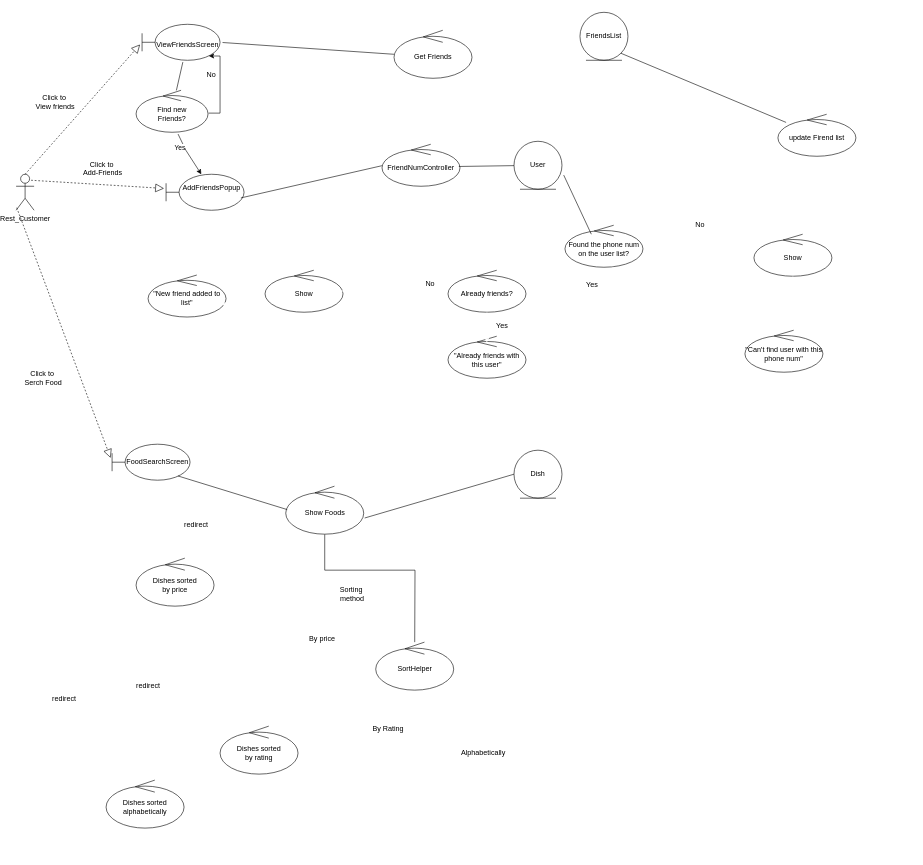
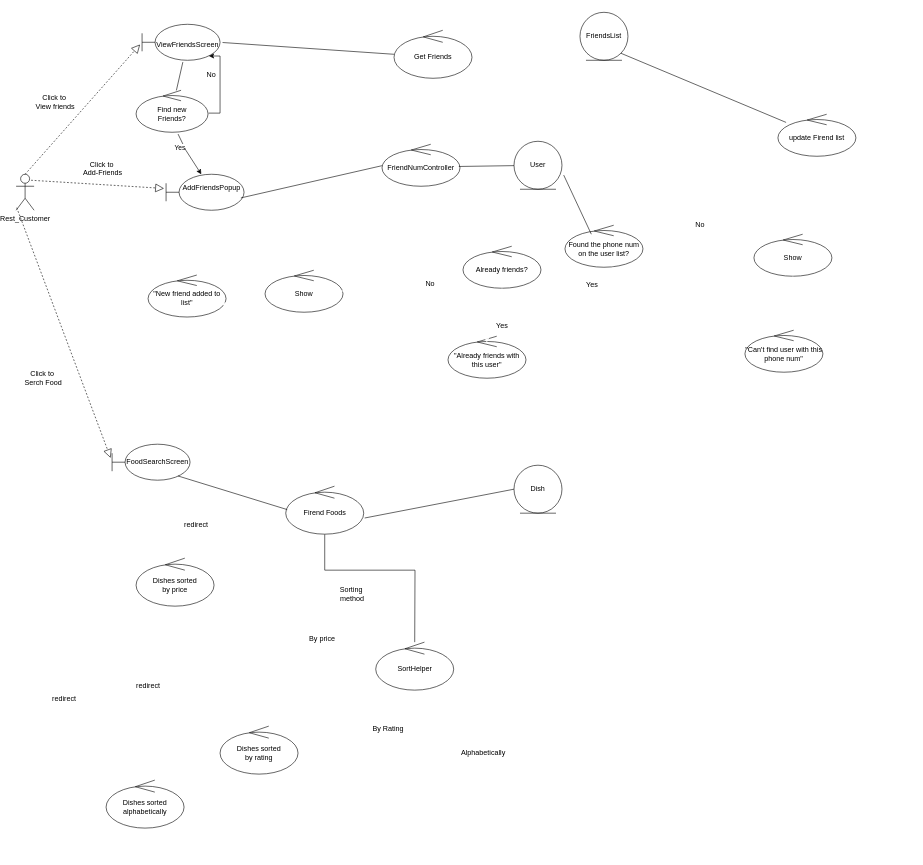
(487, 291) -> (502, 267)
(538, 474) -> (538, 489)
(325, 513) -> (325, 513)
